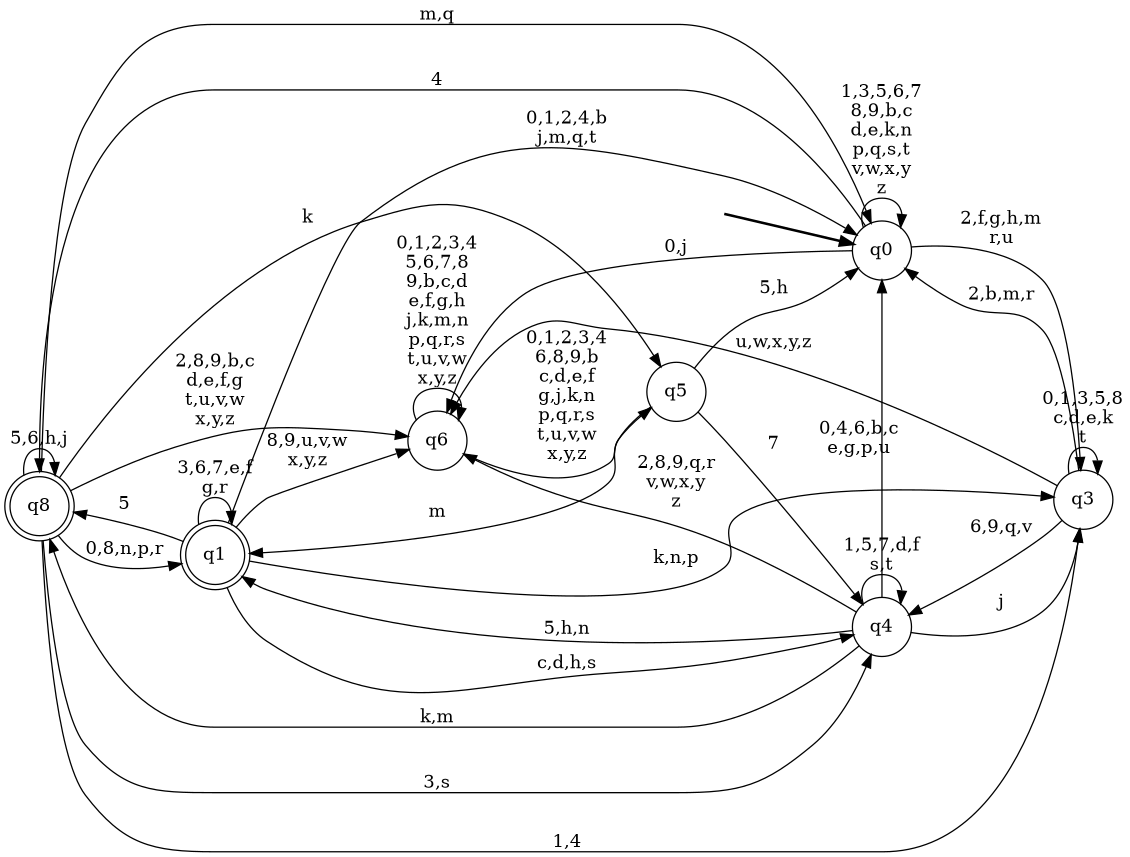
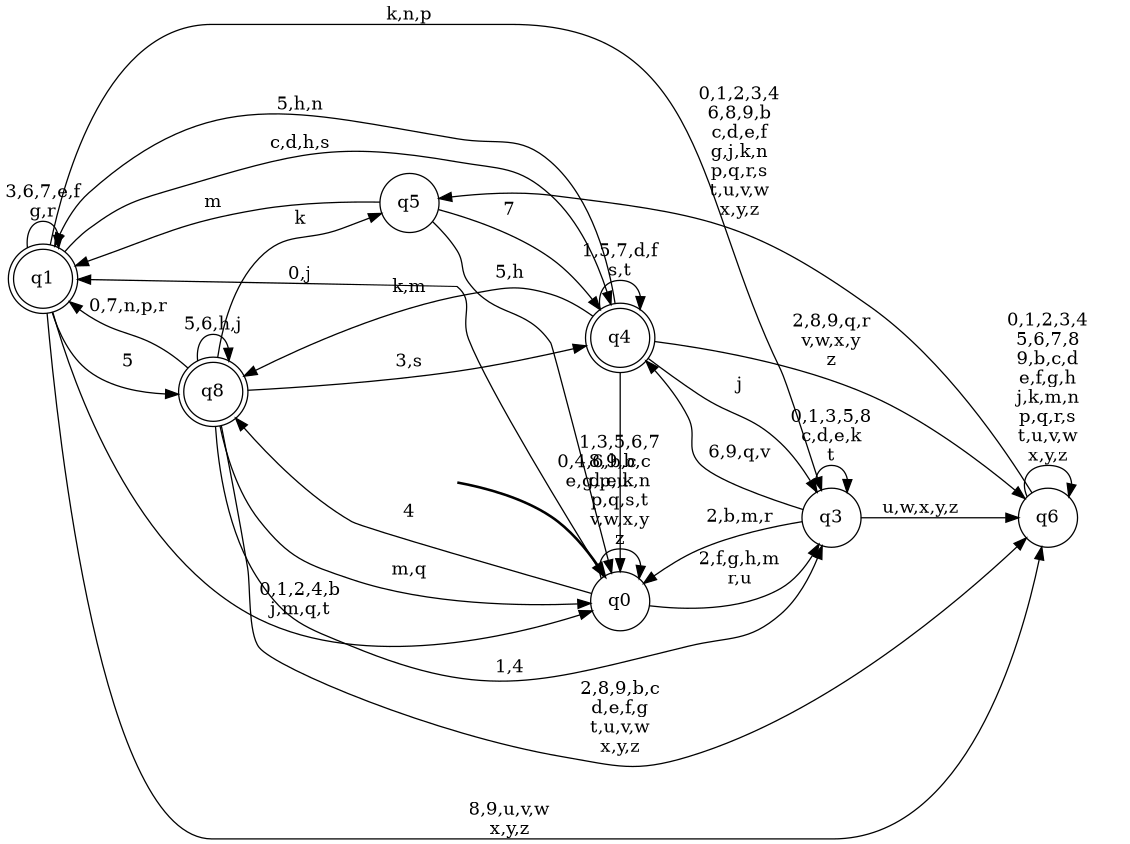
(633, 265) -> (439, 286)
(125, 549) -> (128, 306)
(882, 627) -> (620, 338)
